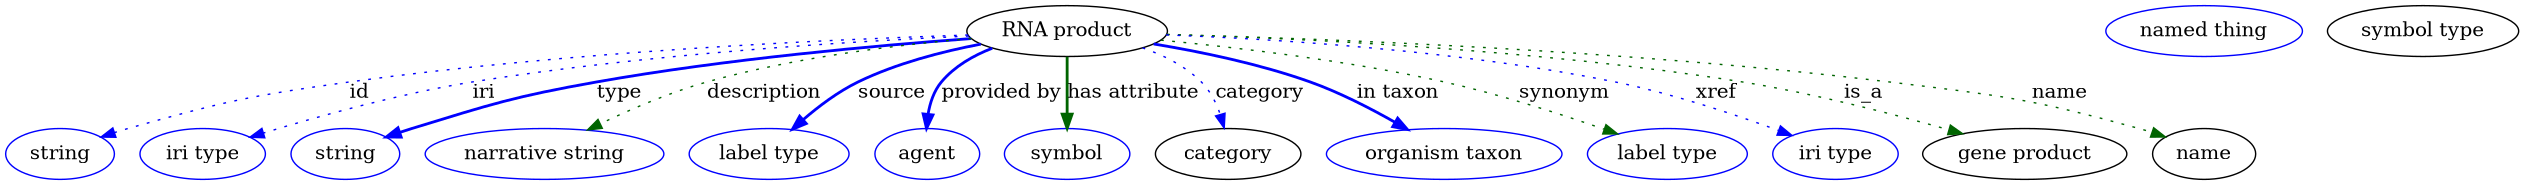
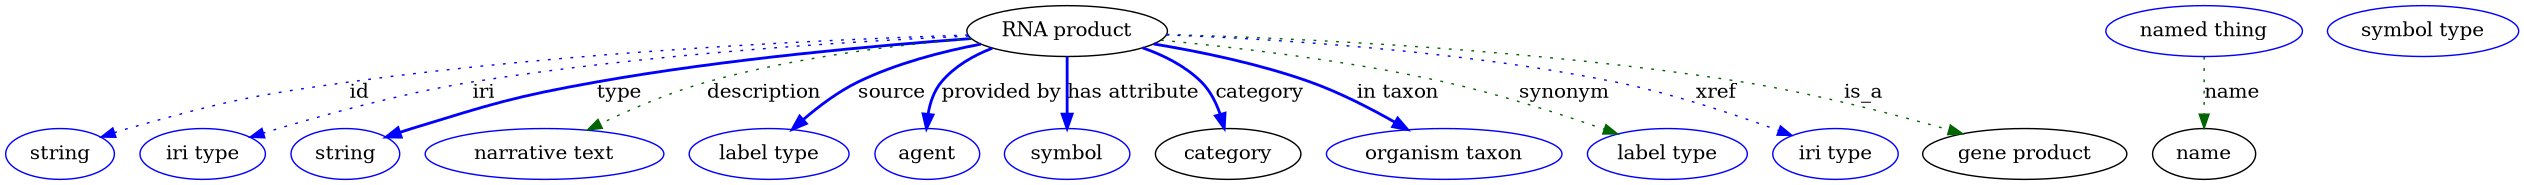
(2423, 31) -> (2423, 31)
(1662, 60) -> (2204, 85)
(1190, 72) -> (1190, 72)
(1067, 85) -> (1067, 85)
(545, 154) -> (545, 154)
